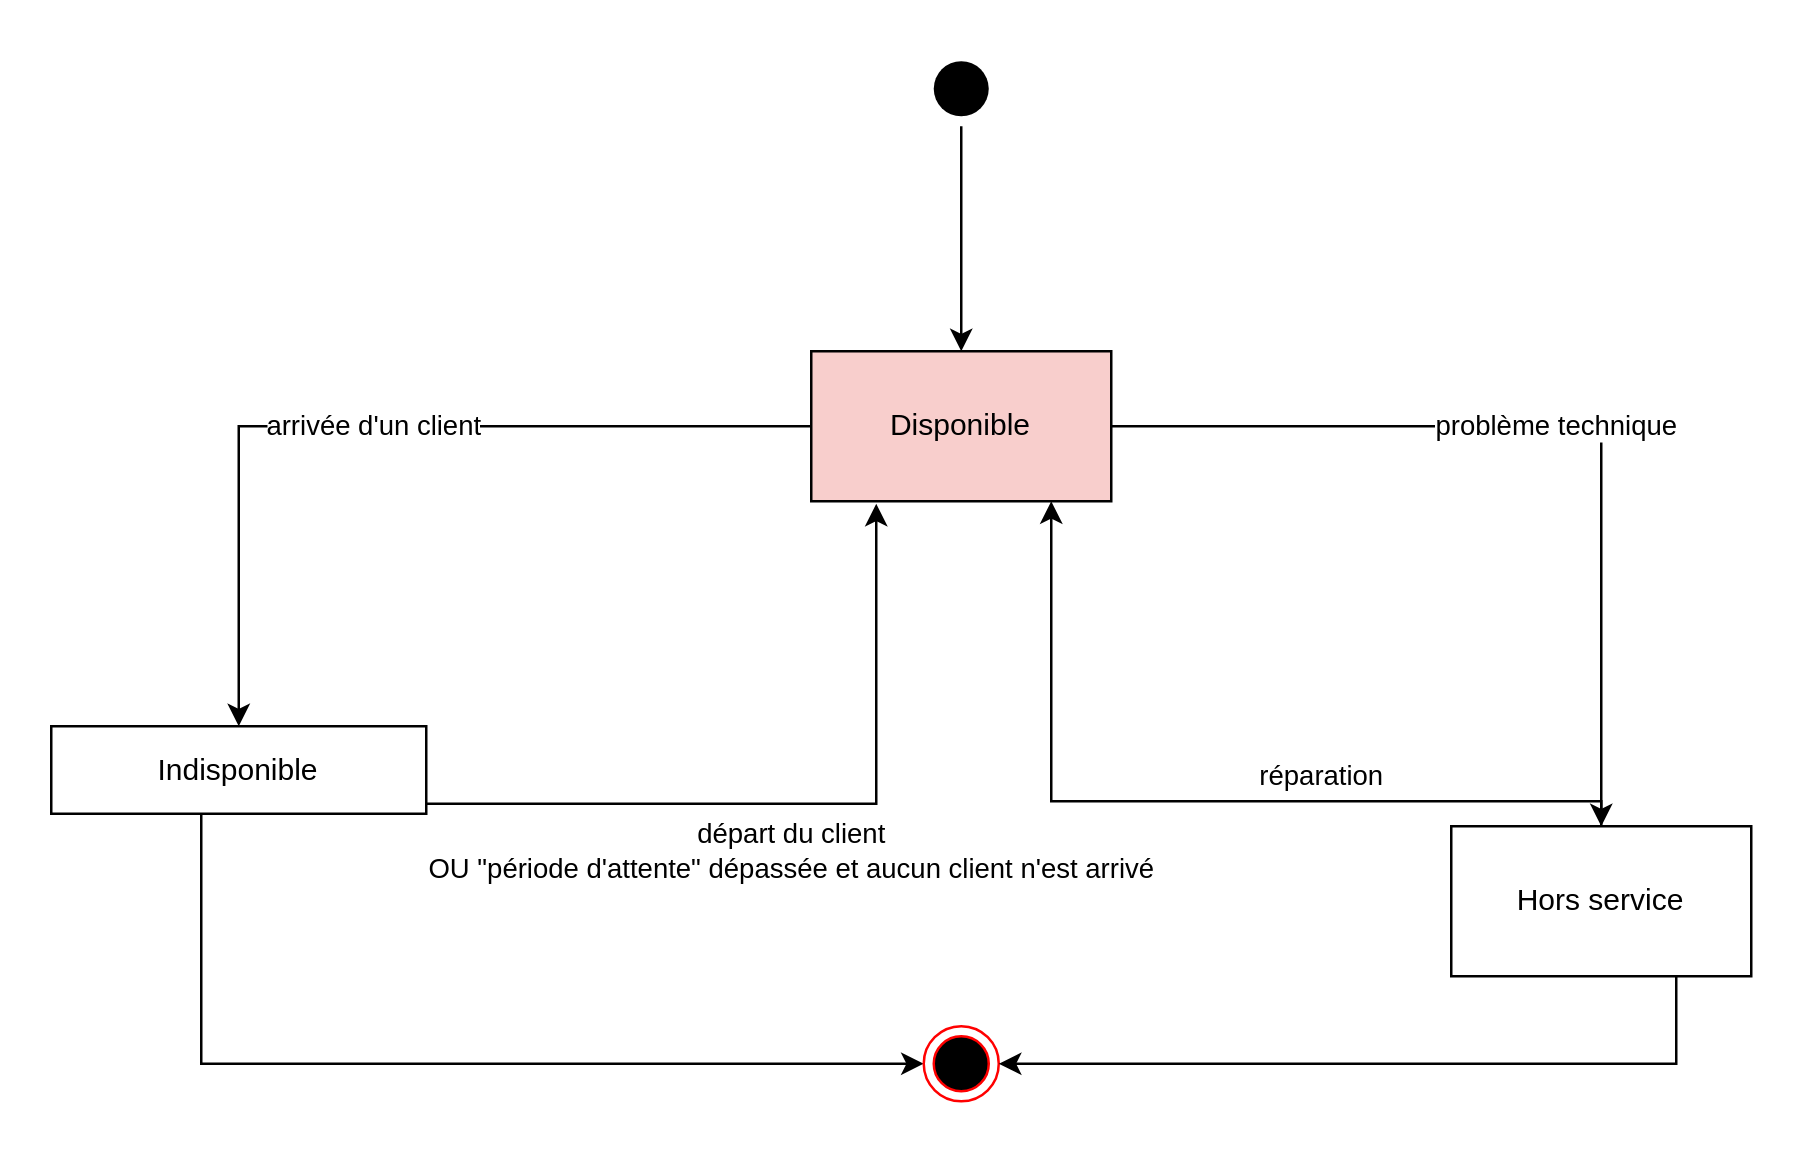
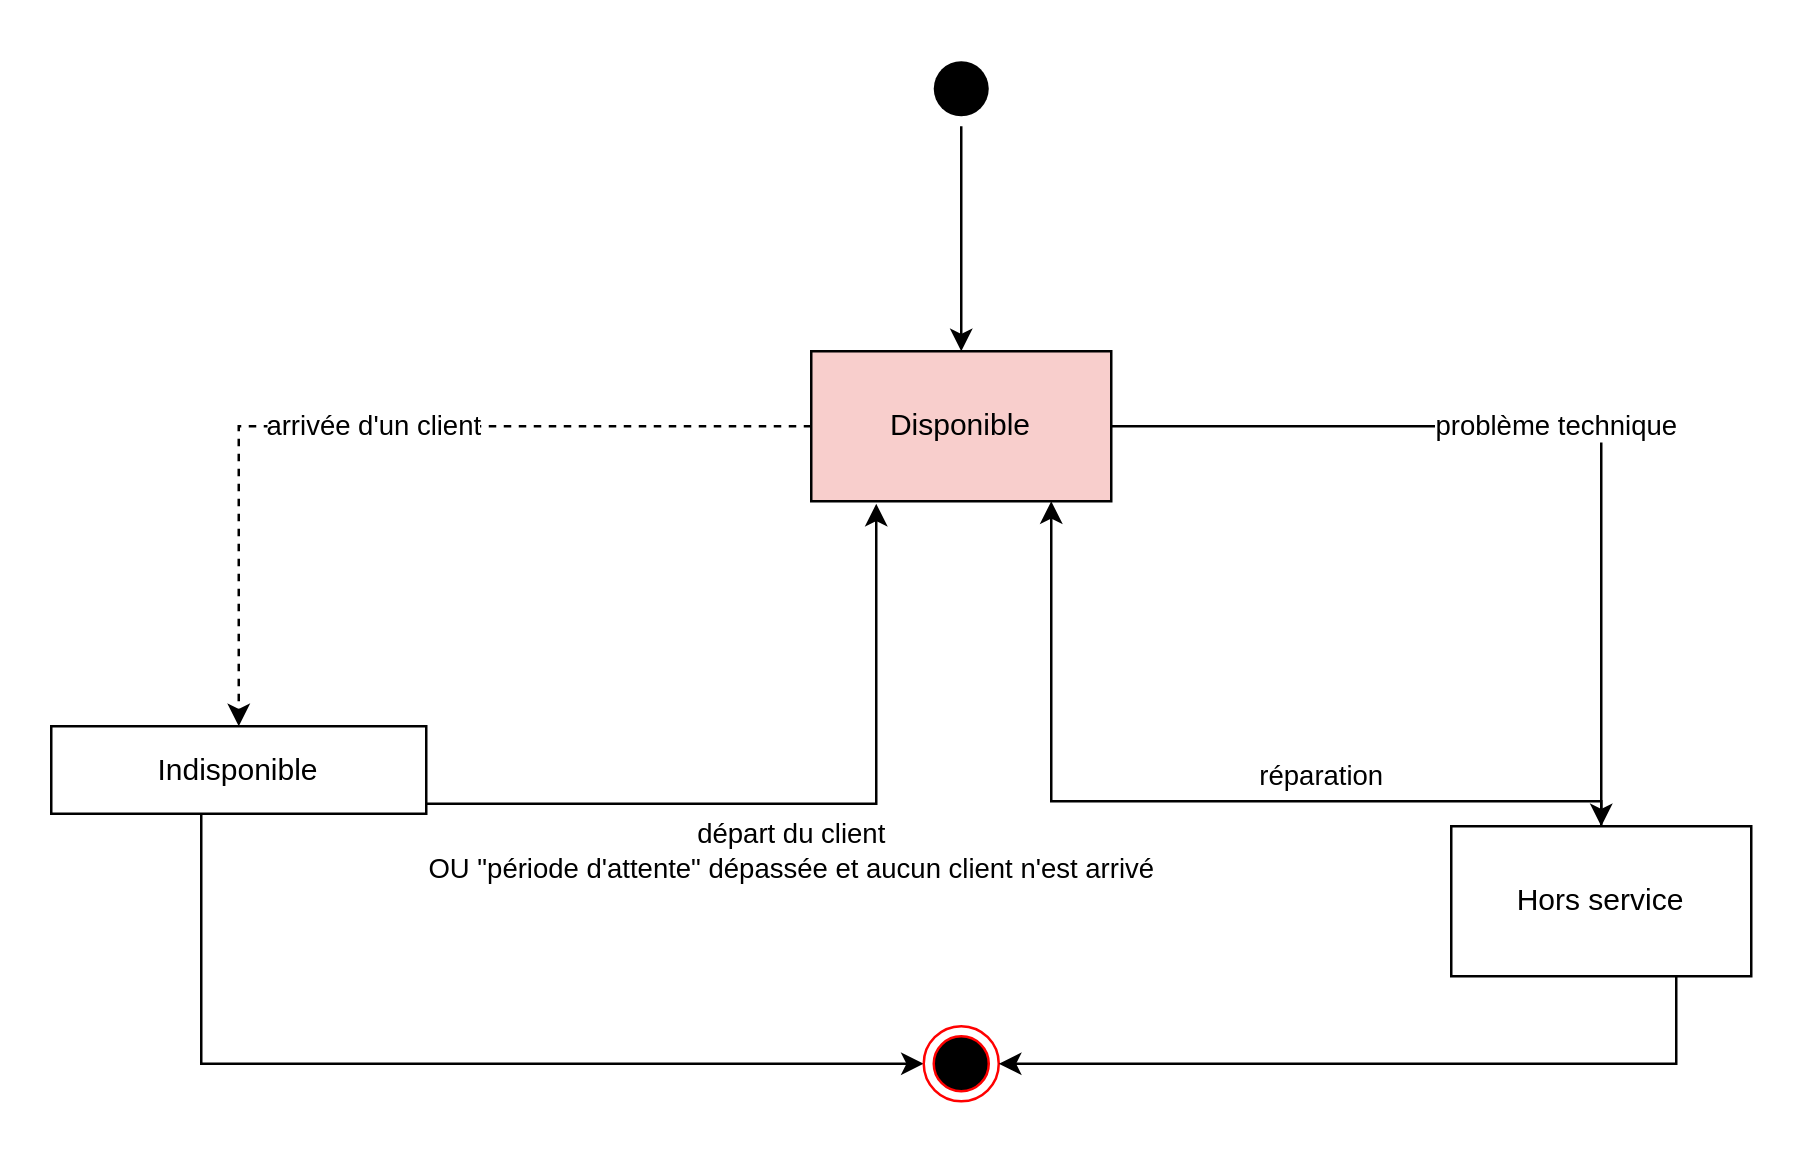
(644, 426) -> (644, 426)
